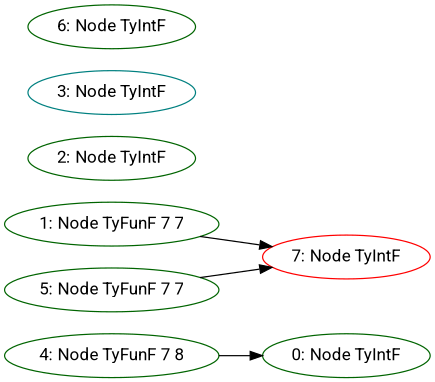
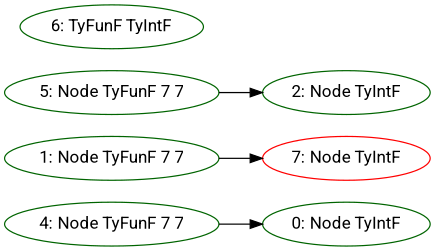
(112, 27) -> (112, 27)
(112, 93) -> none
(230, 273) -> (234, 93)
(112, 356) -> (112, 224)
